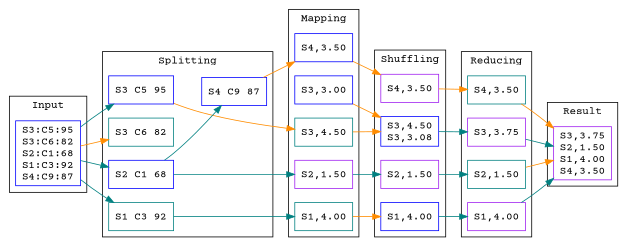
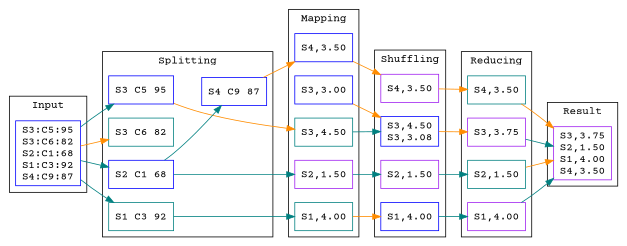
(364, 132) -> (364, 132)
(451, 132) -> (451, 132)
